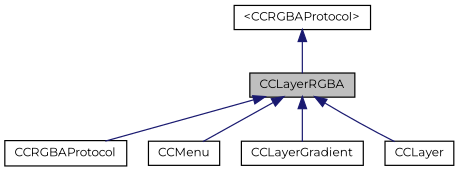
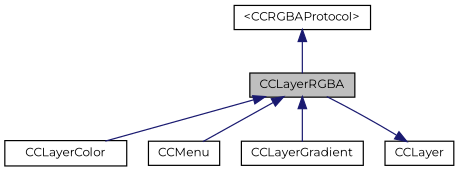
(360, 123) -> (362, 115)
(66, 153) -> (66, 153)
